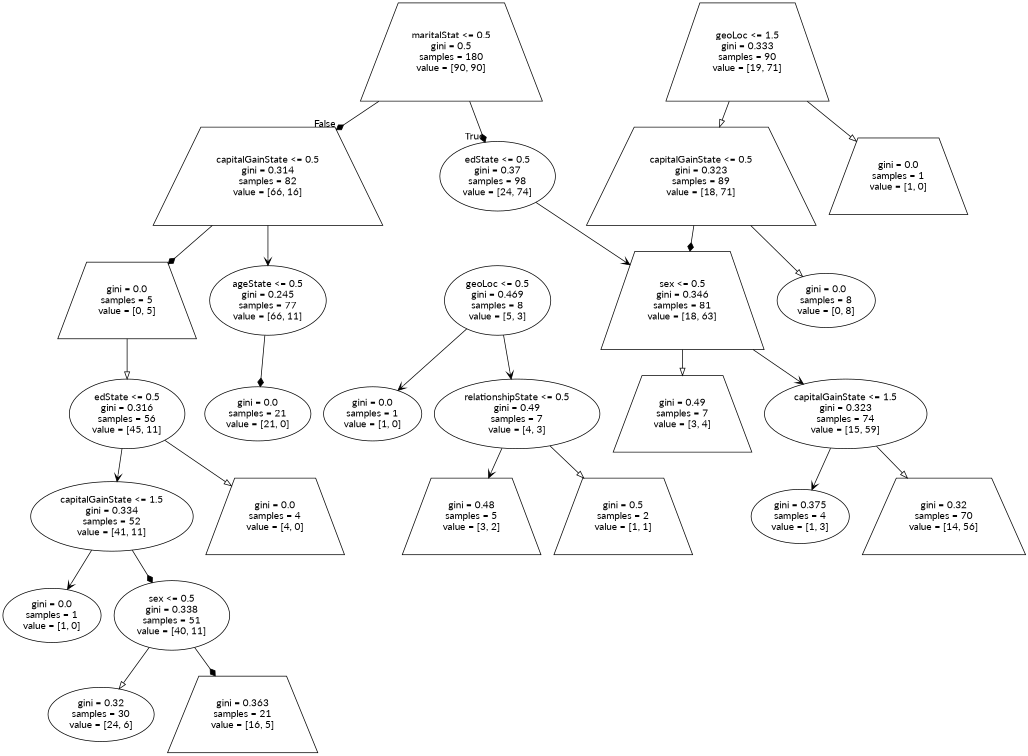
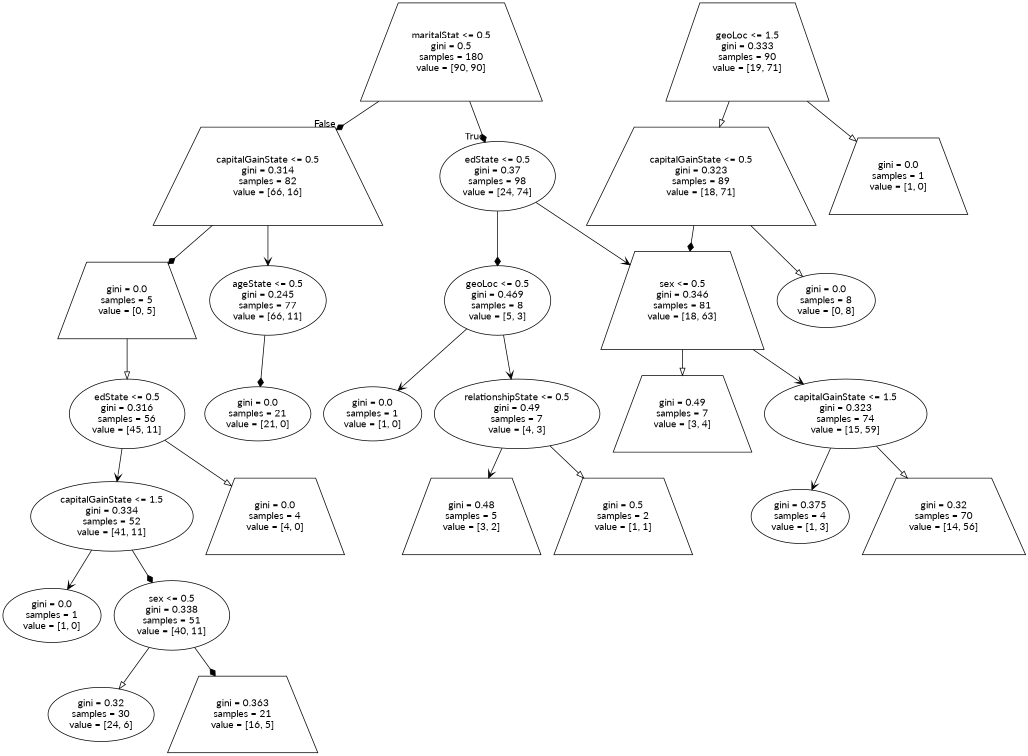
none -> (498, 234)
